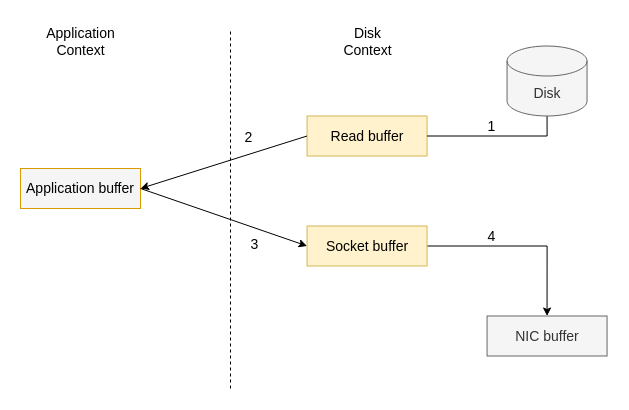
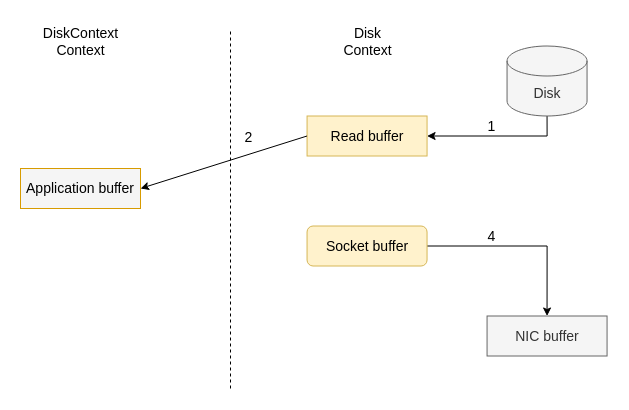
(81, 42) -> (81, 42)
(432, 136) -> (435, 136)
(220, 216) -> none
(367, 246) -> (367, 246)
